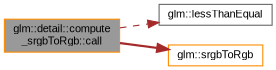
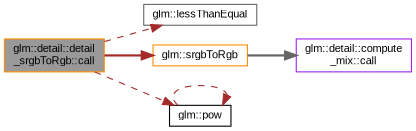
(62, 36) -> (54, 55)
none -> (354, 55)
none -> (200, 116)
